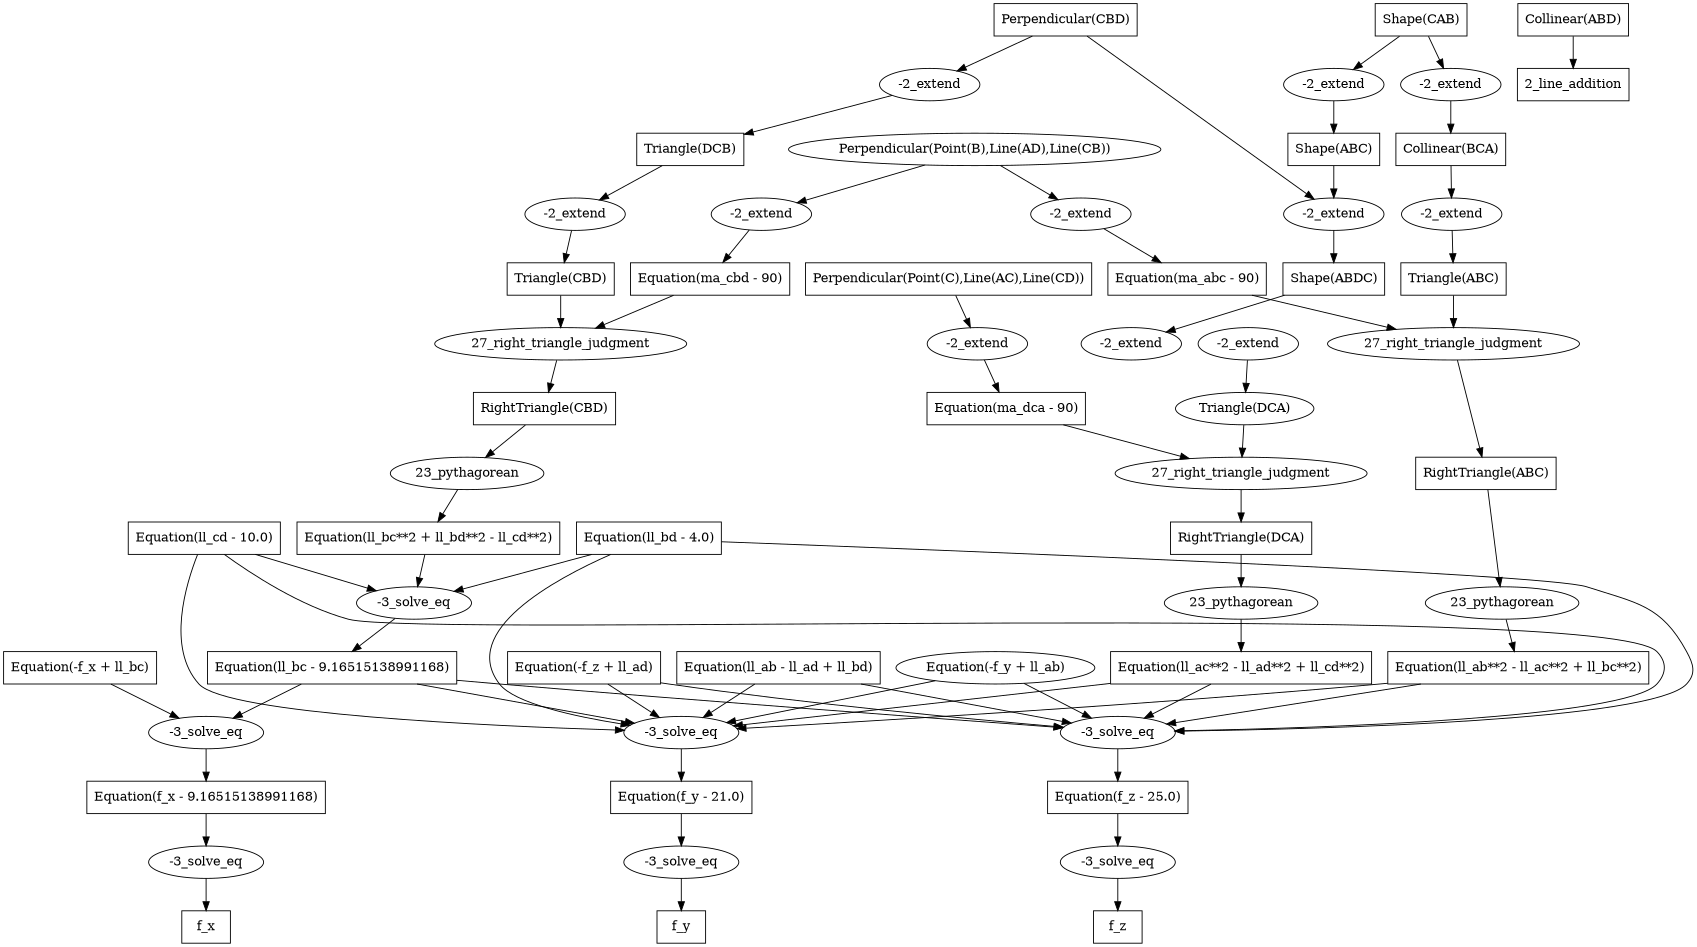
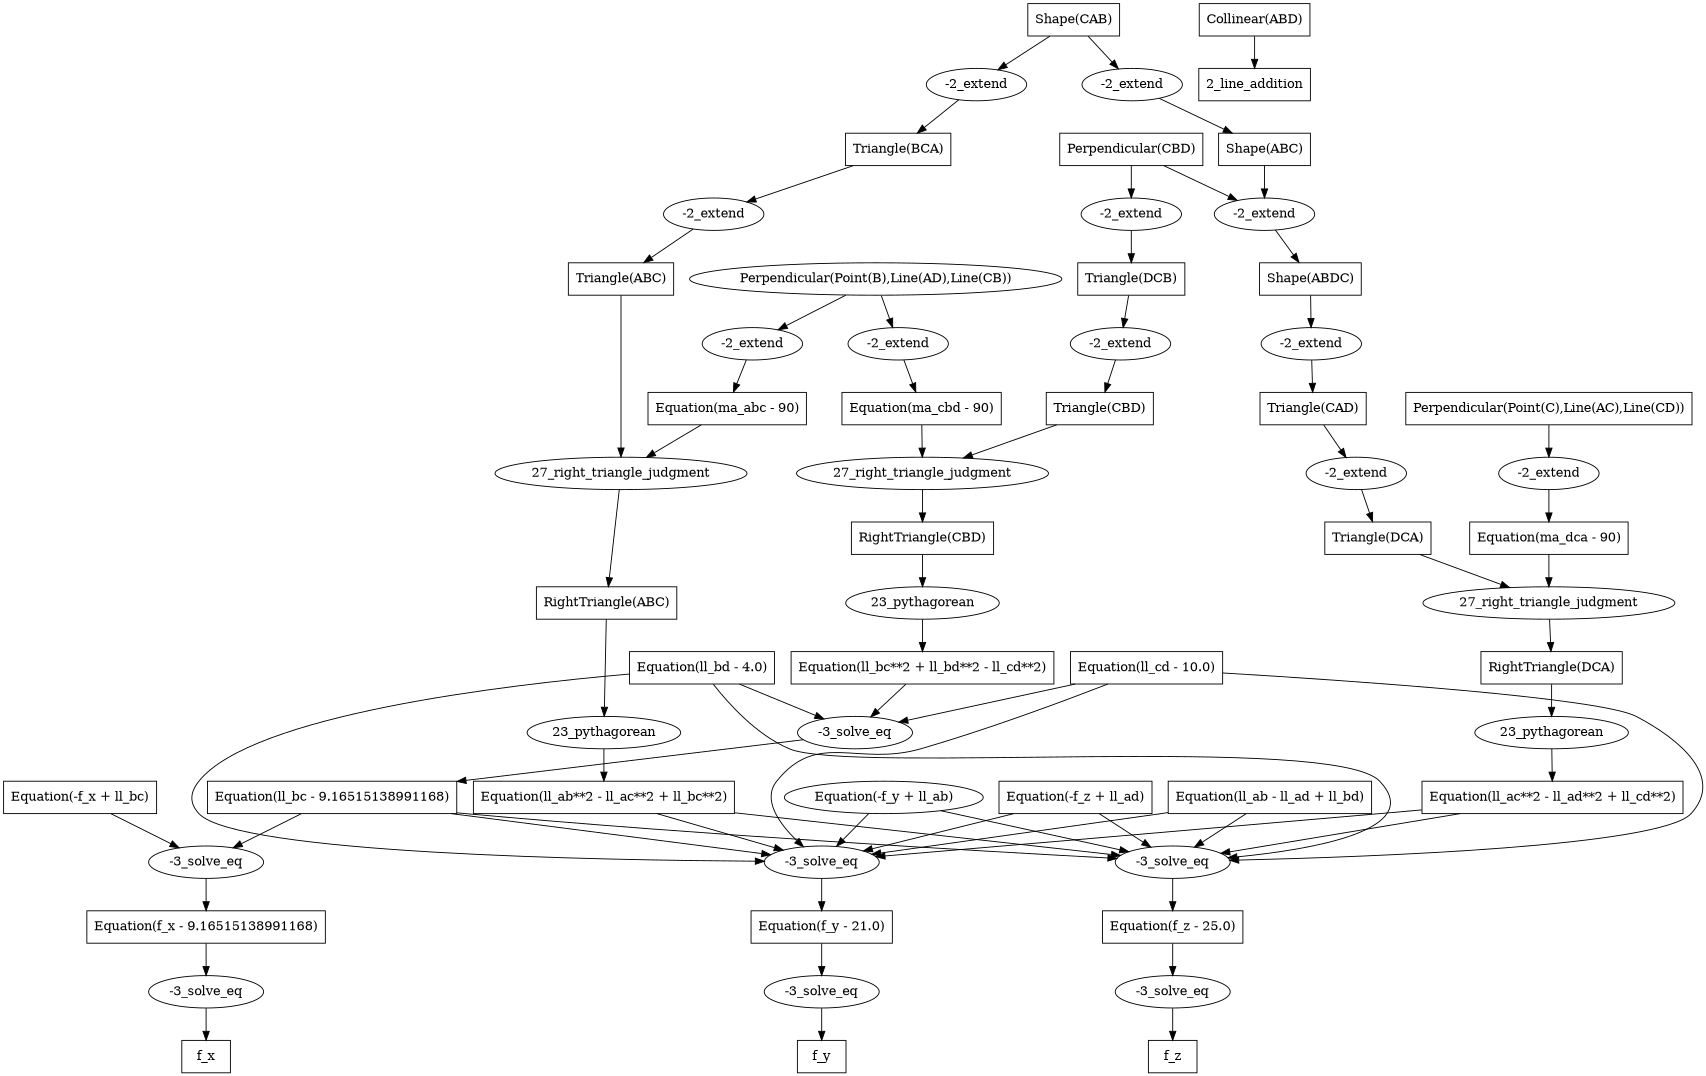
(1451, 149) -> (898, 149)
(1245, 409) -> (1378, 538)
none -> (1313, 409)
